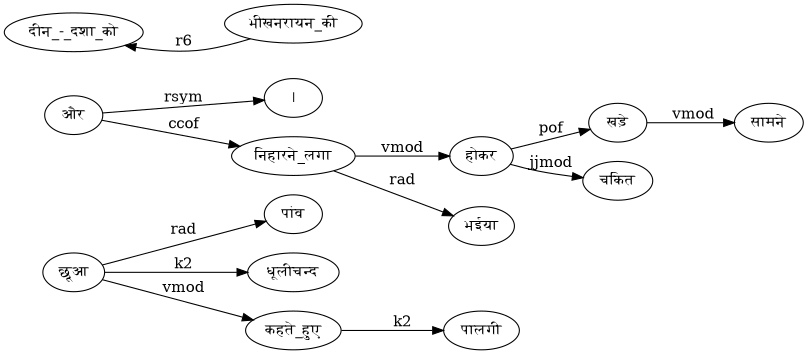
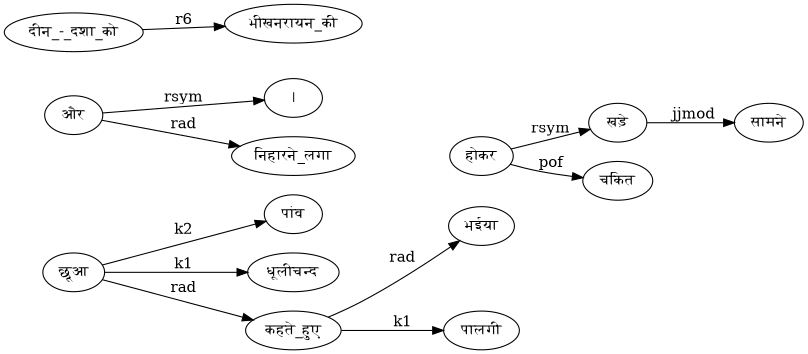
(194, 51) -> (178, 28)
(694, 115) -> (694, 115)
(184, 124) -> (184, 124)
(551, 129) -> (551, 129)
(397, 156) -> none
(551, 163) -> (551, 163)
(389, 191) -> (391, 285)
(184, 230) -> (184, 230)
(184, 264) -> (184, 264)
(184, 288) -> (184, 288)
(403, 322) -> (403, 322)
